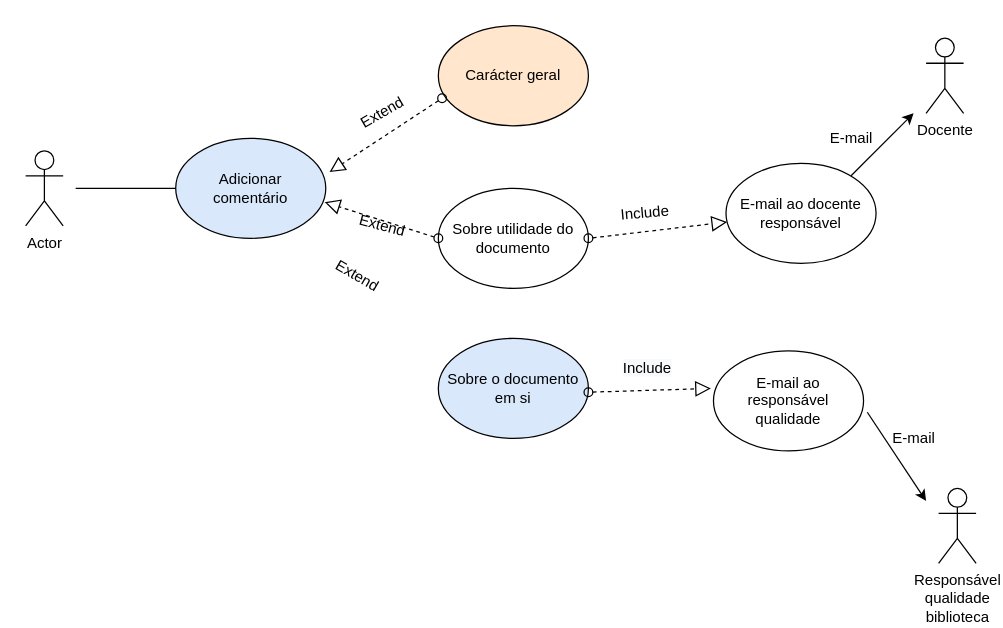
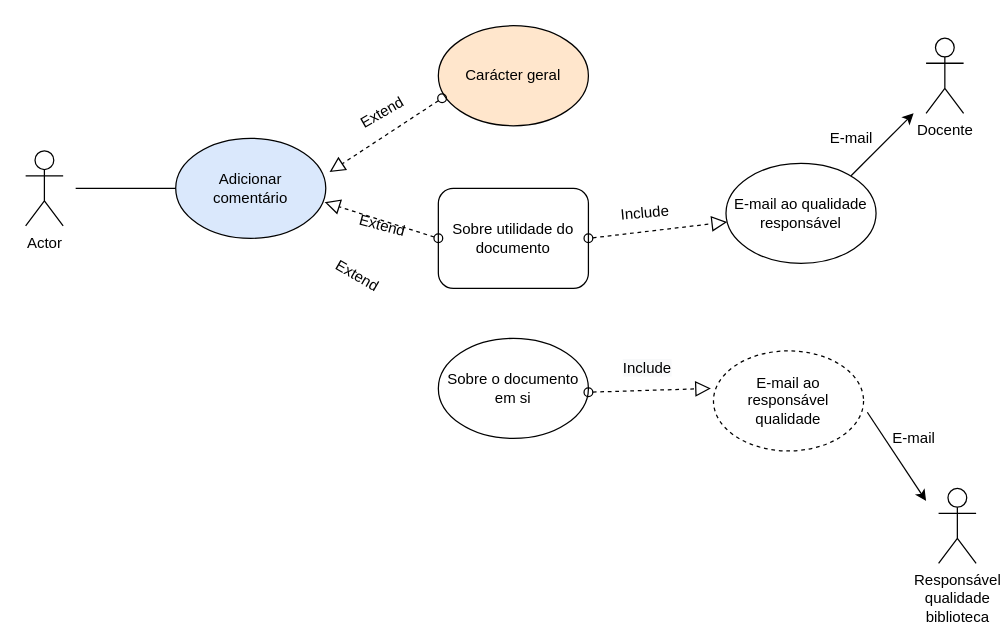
(801, 213) -> (801, 213)
(513, 238) -> (513, 238)
(513, 388) -> (513, 388)
(788, 401) -> (788, 401)
